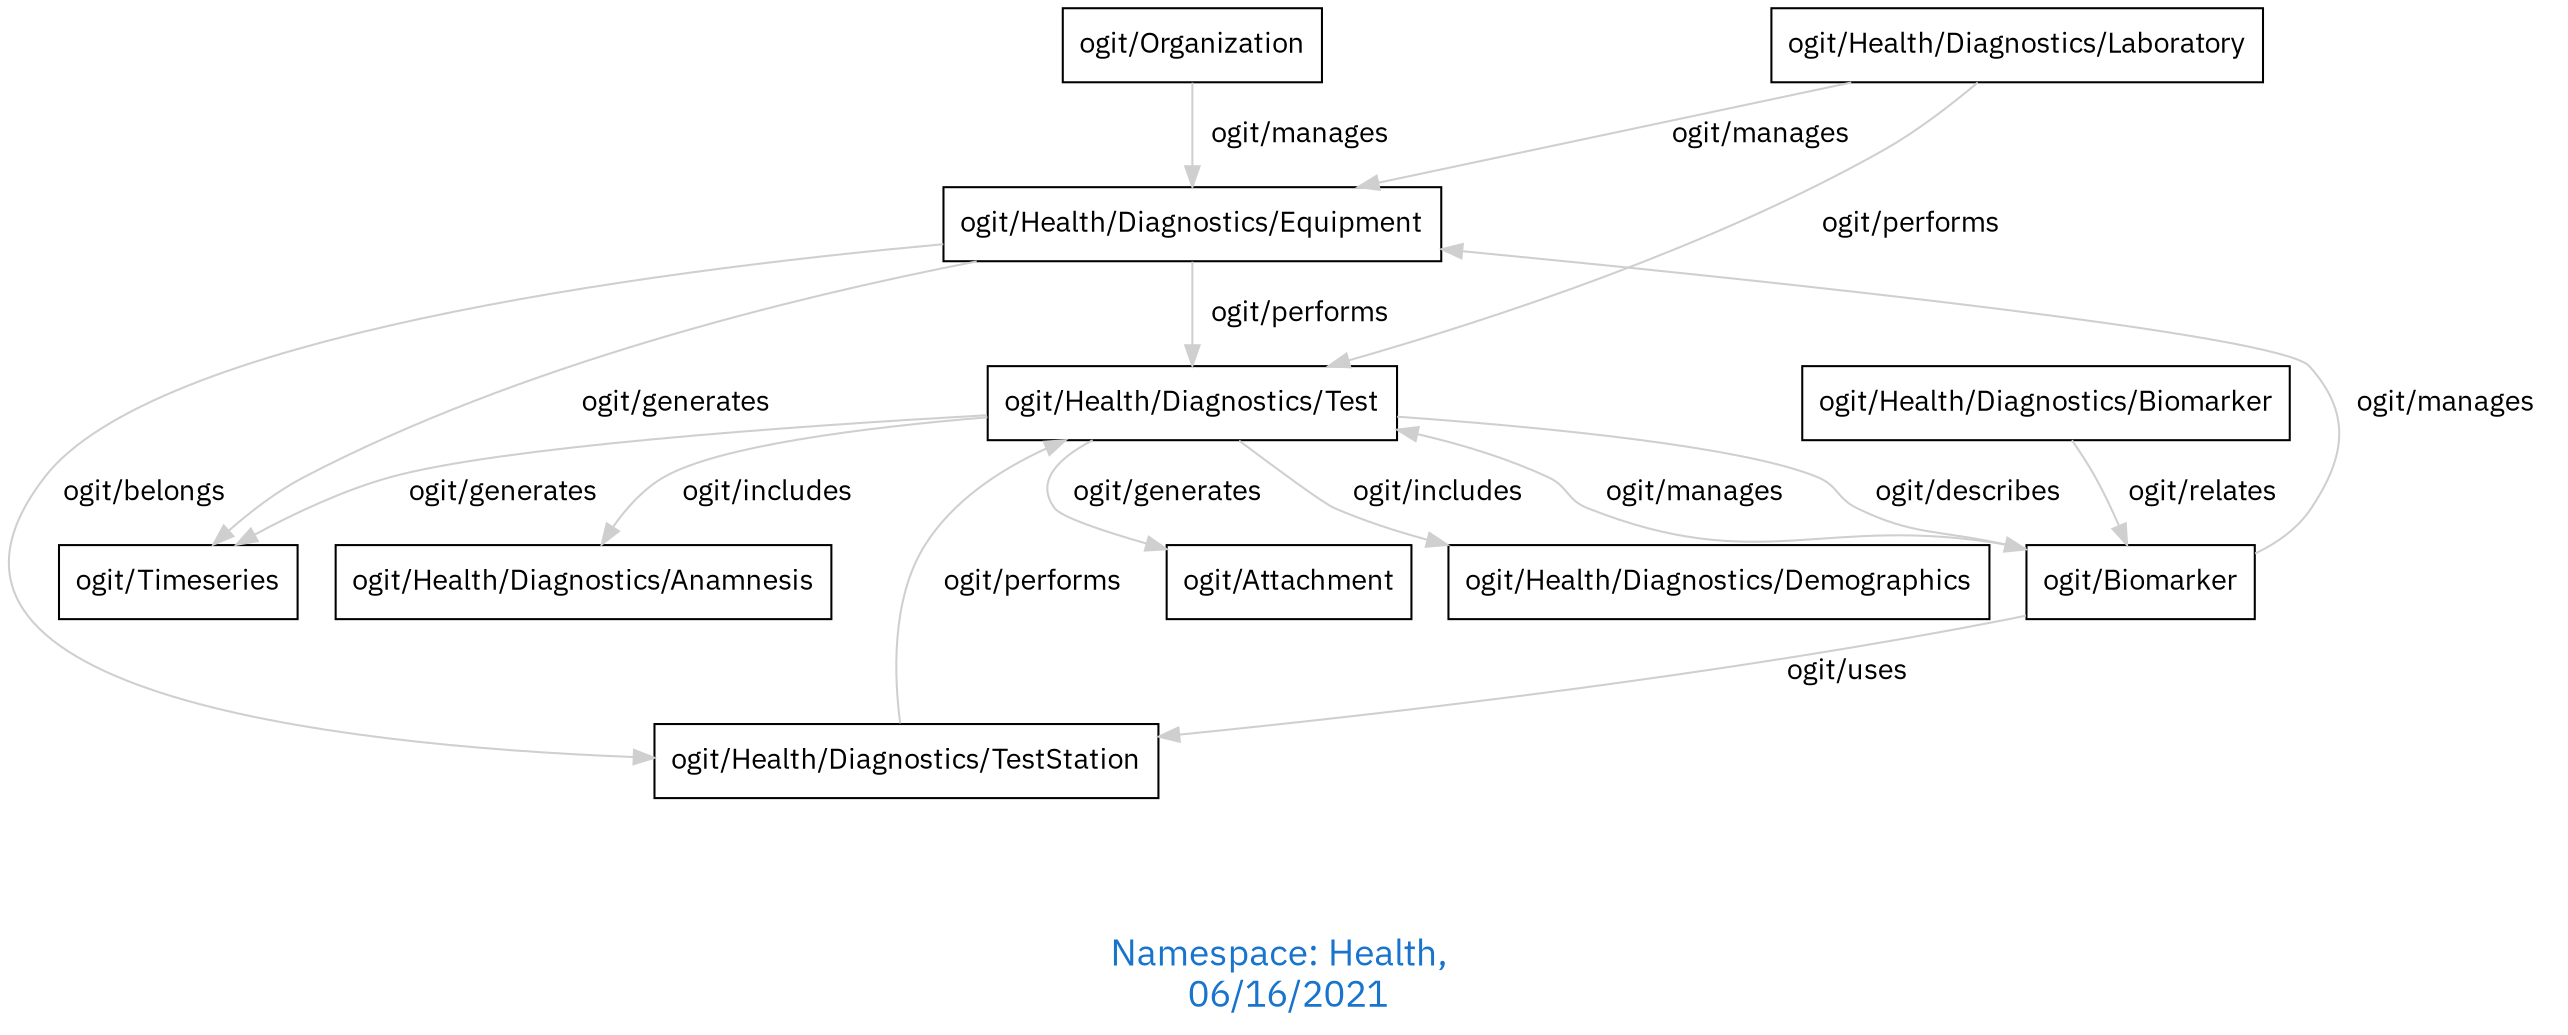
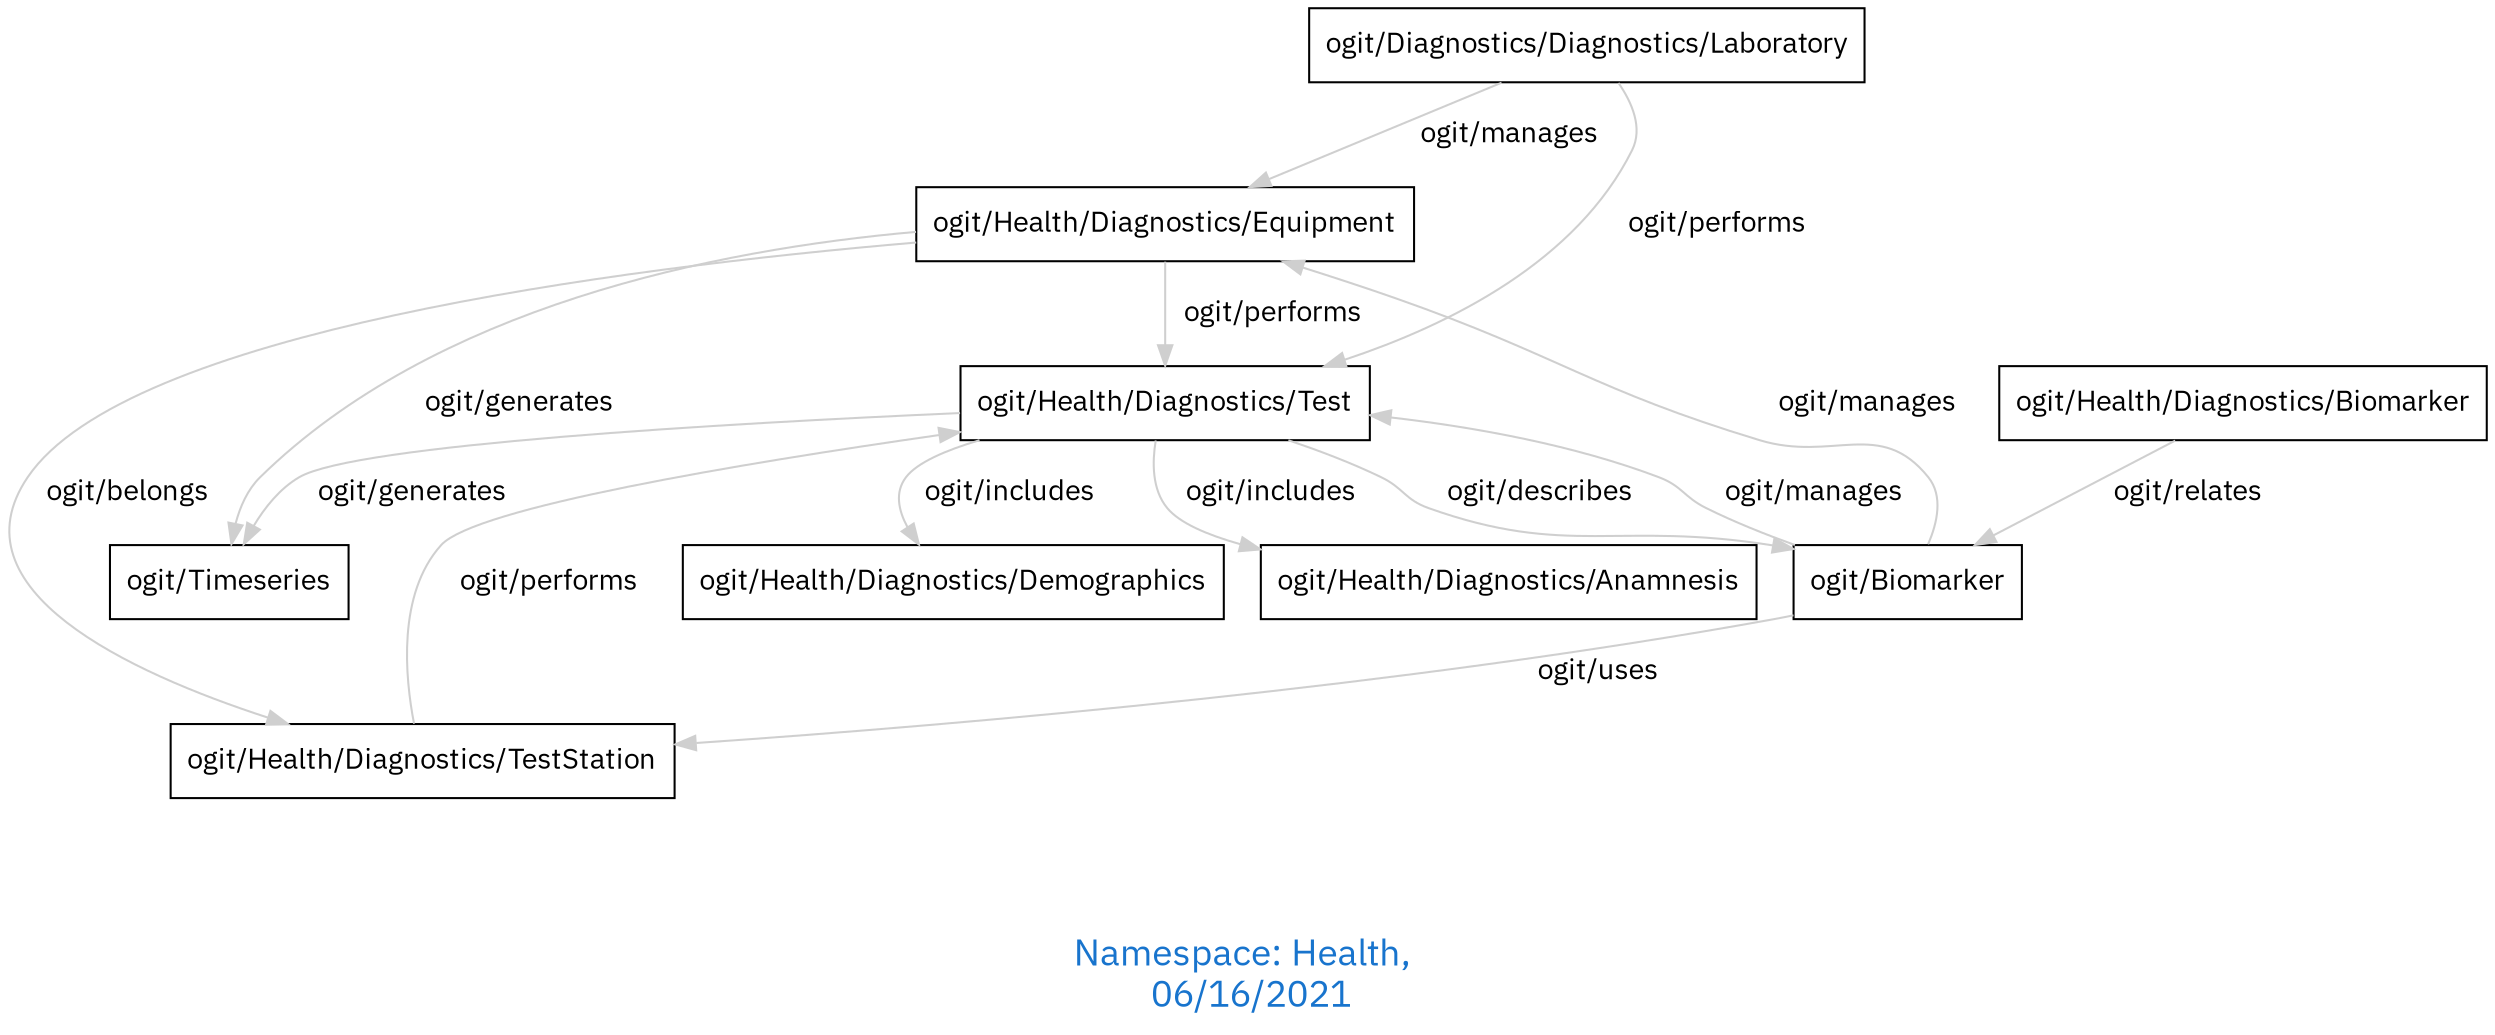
(1192, 45) -> none
(2017, 45) -> (1587, 45)
(1289, 582) -> none
